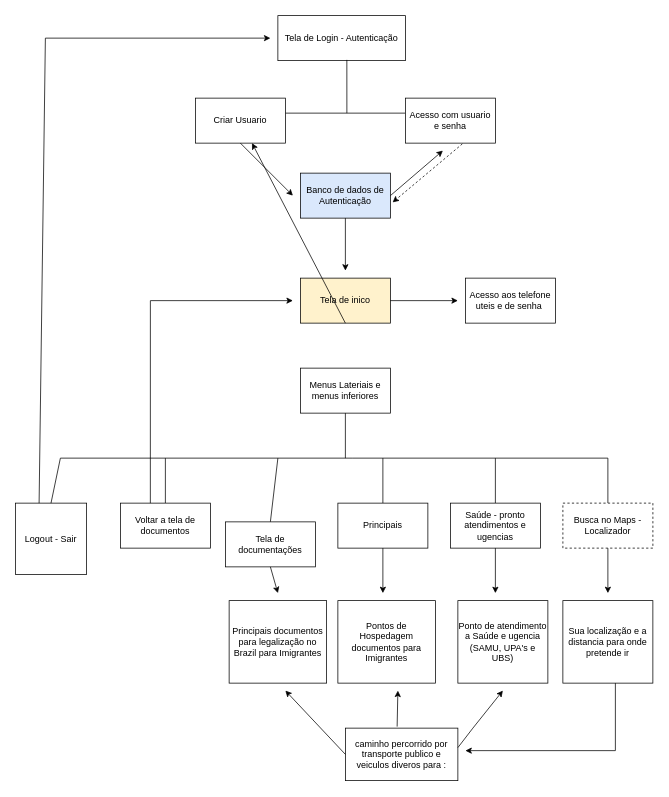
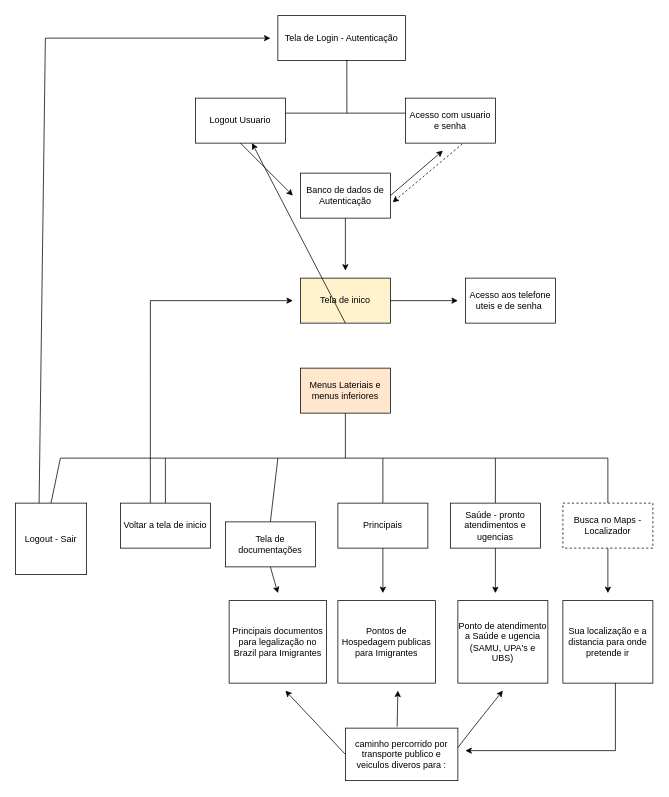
(240, 120) -> (240, 120)
(345, 195) -> (345, 195)
(345, 390) -> (345, 390)
(165, 525) -> (165, 525)
(387, 642) -> (387, 642)
